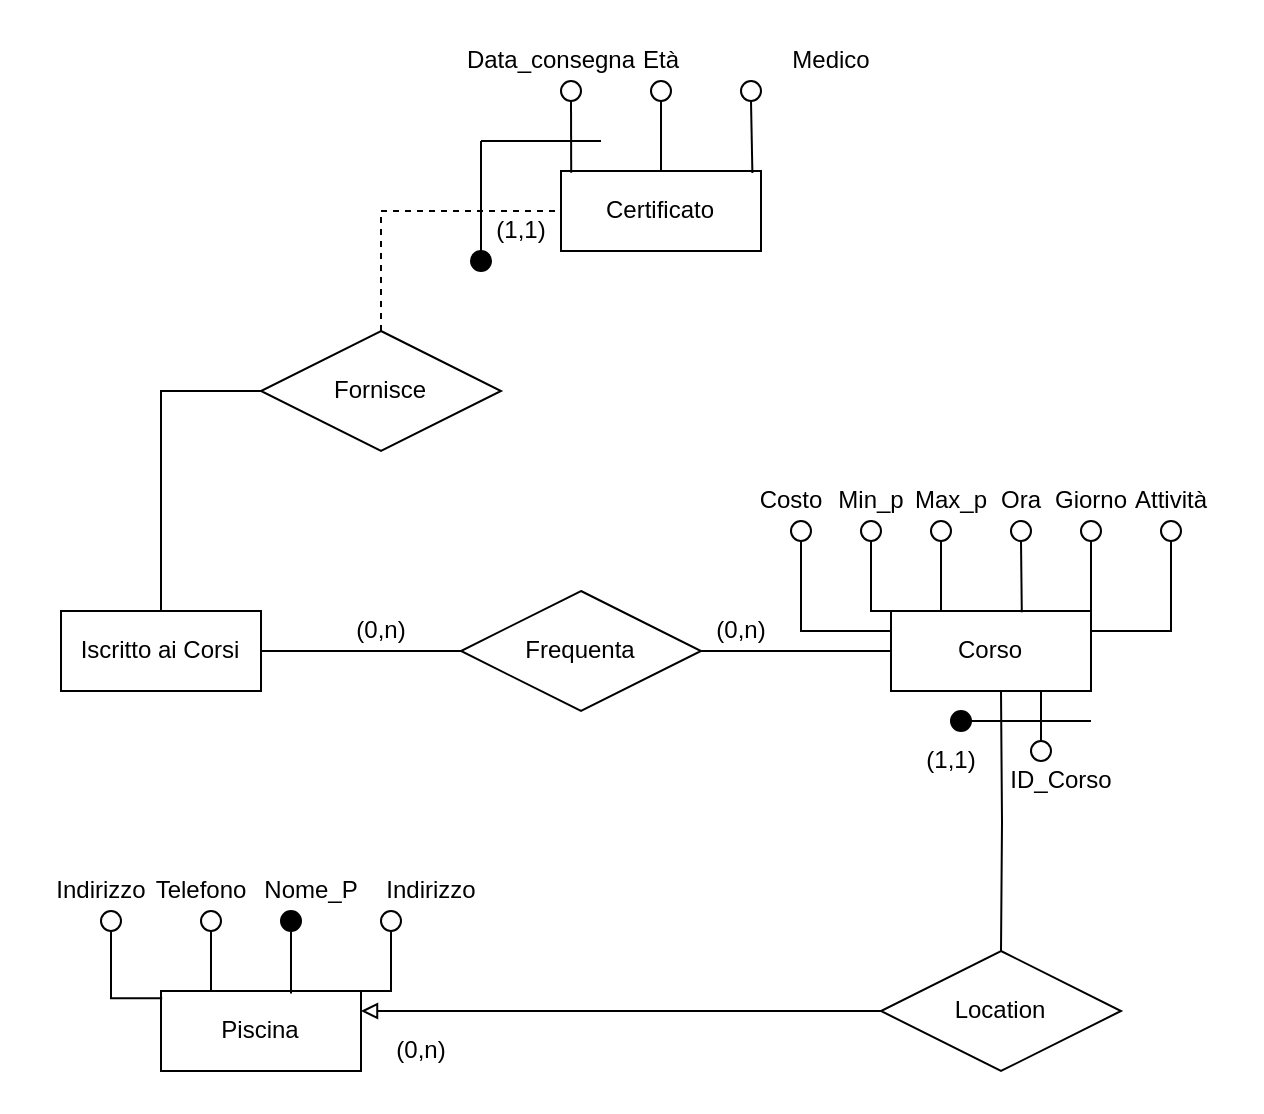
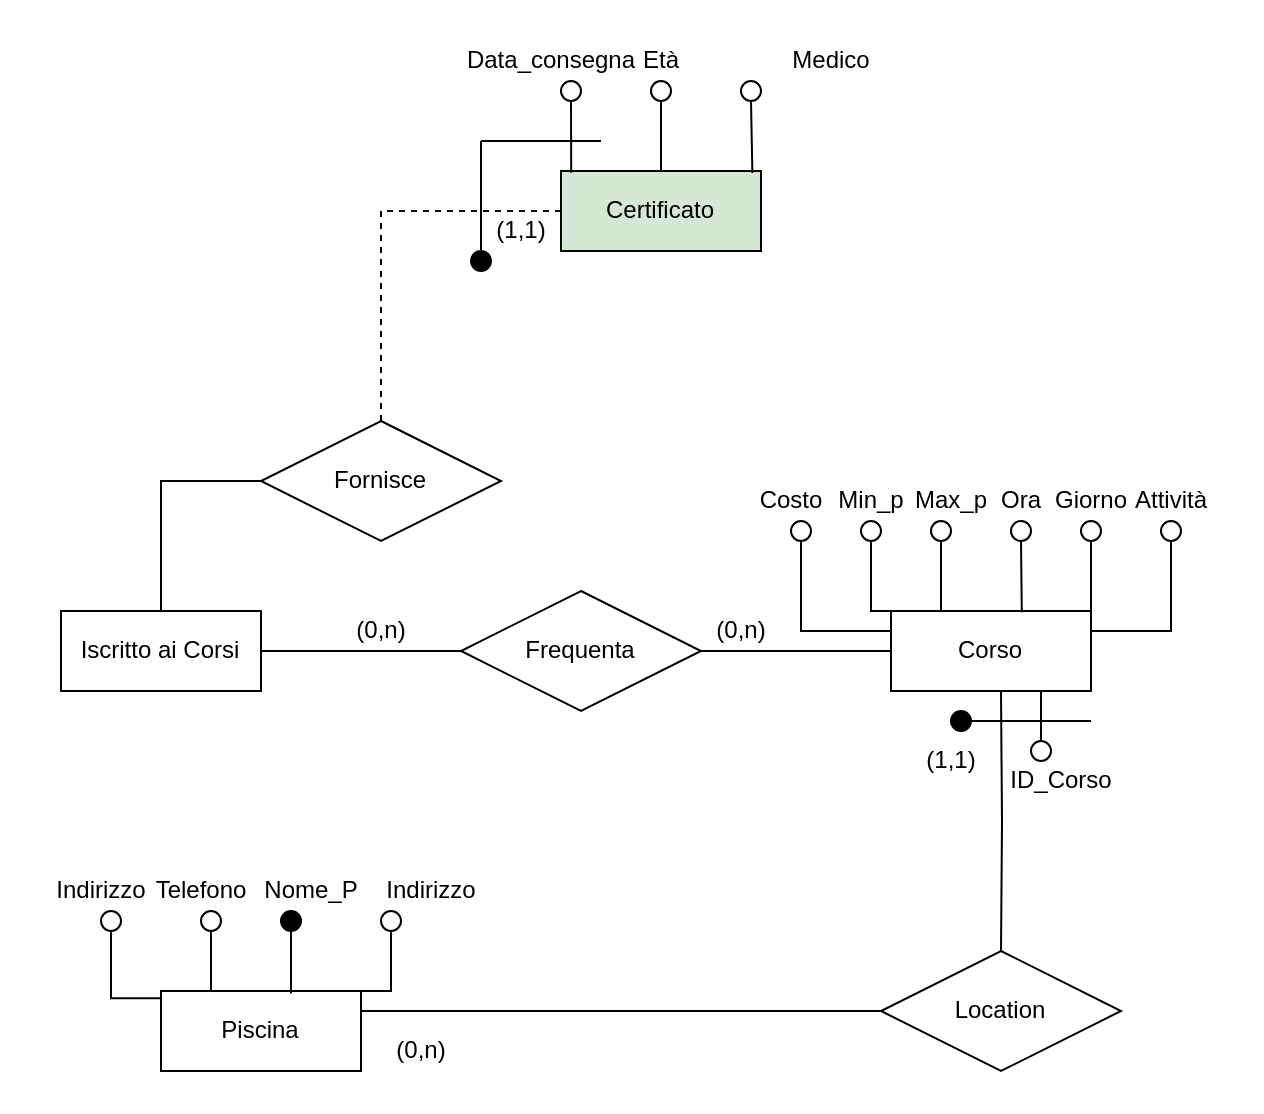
(661, 211) -> (661, 211)
(381, 391) -> (381, 481)
(378, 1011) -> (371, 1011)
